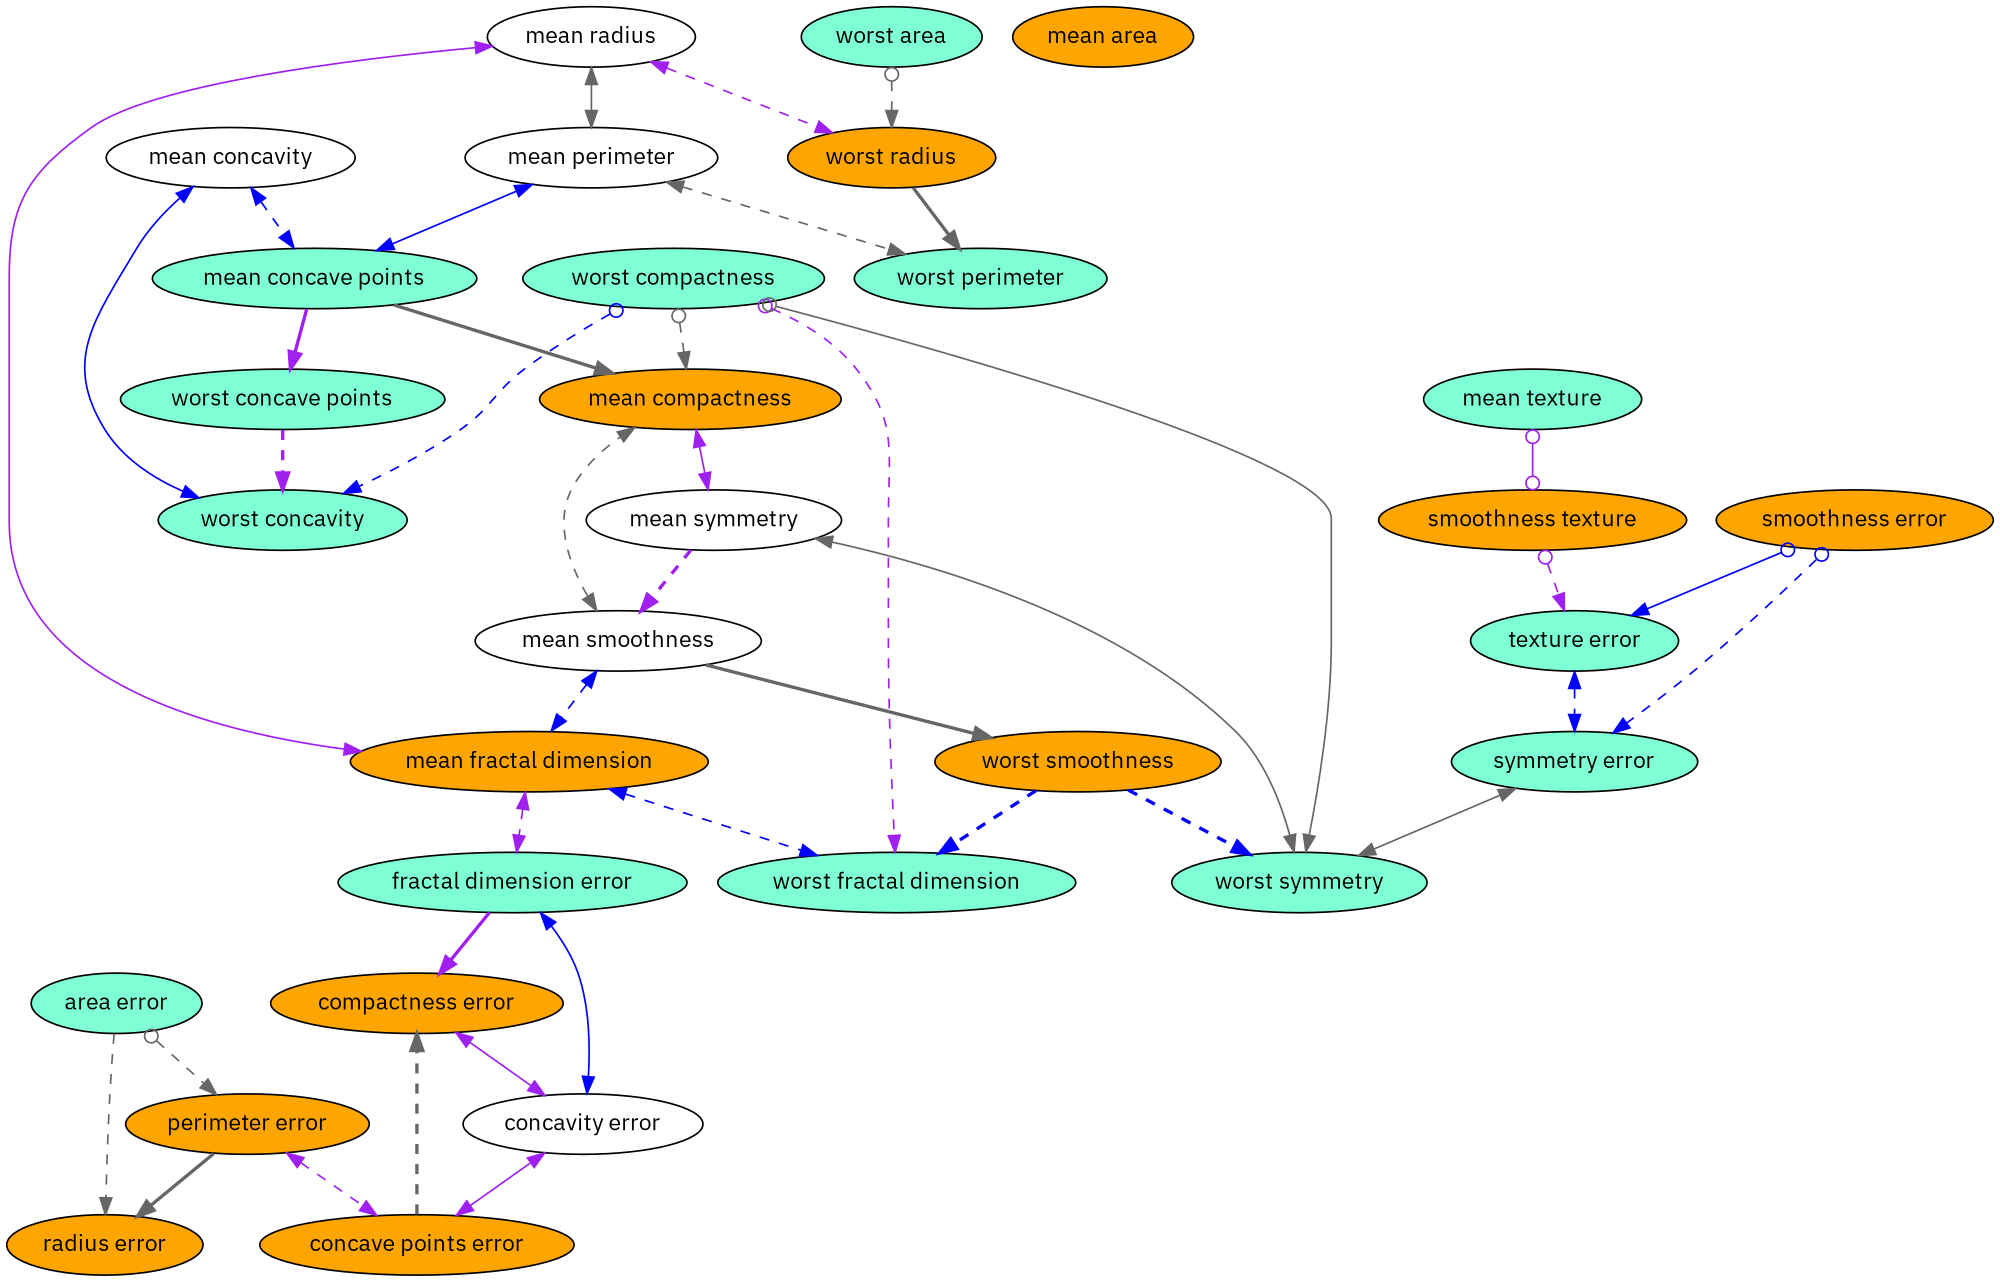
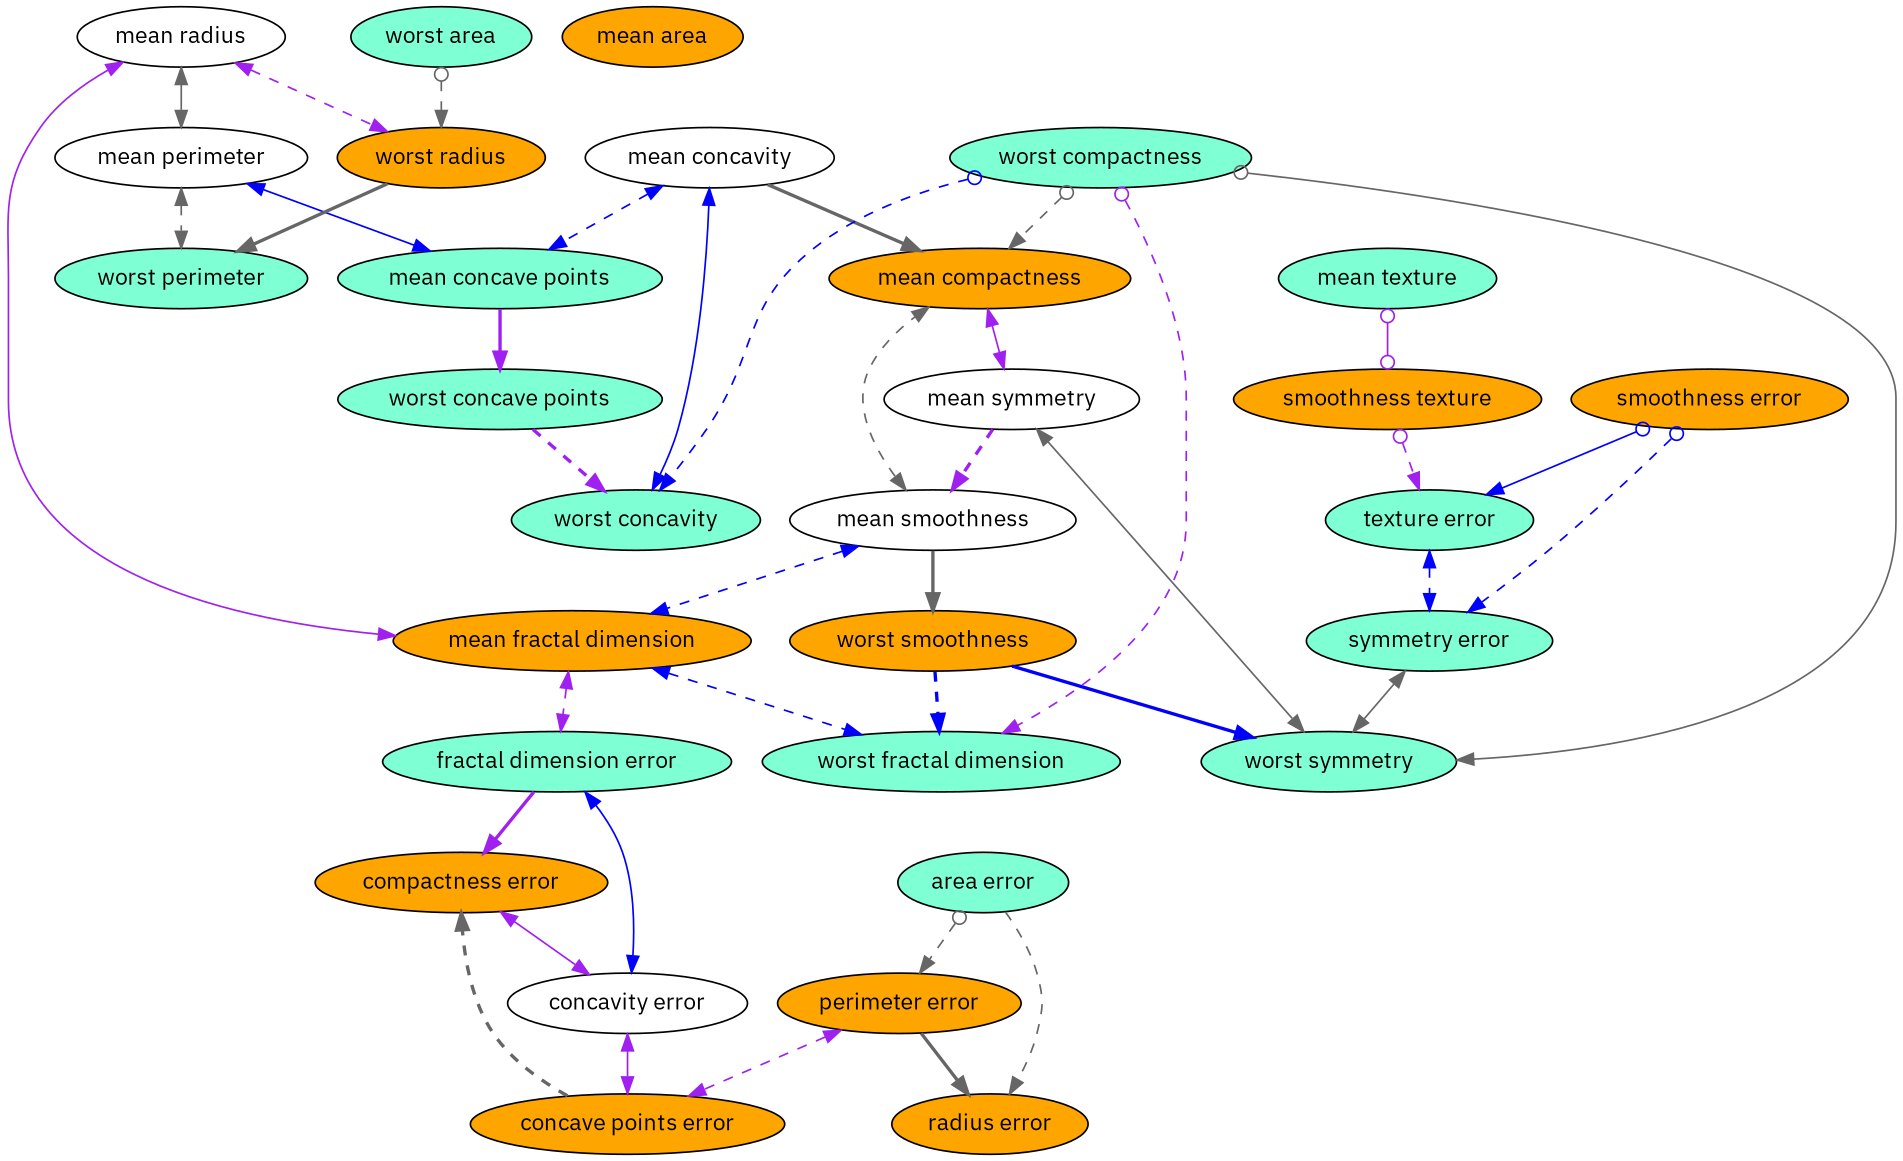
(495, 337) -> (836, 214)
(1181, 818) -> (1124, 699)
